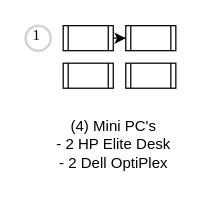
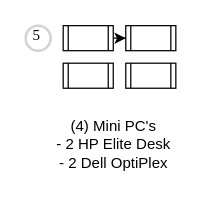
(37, 36) -> (37, 36)
